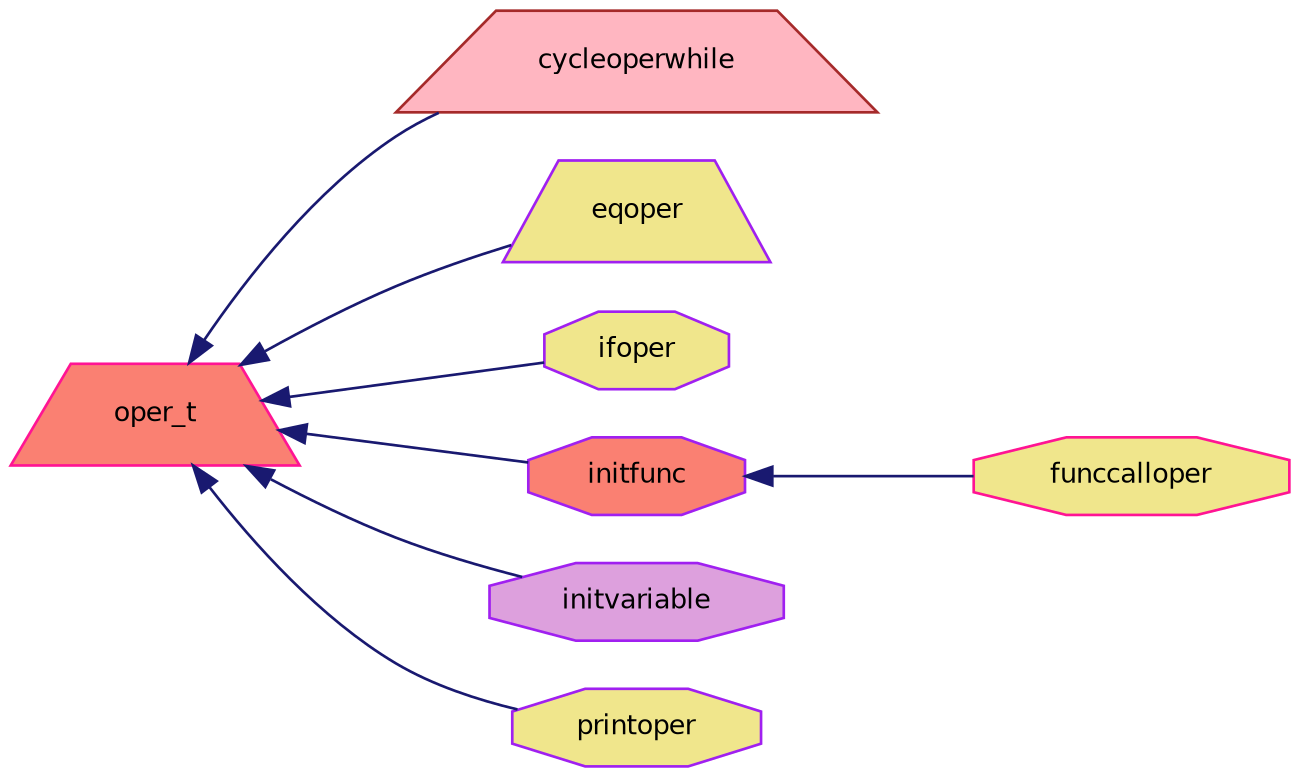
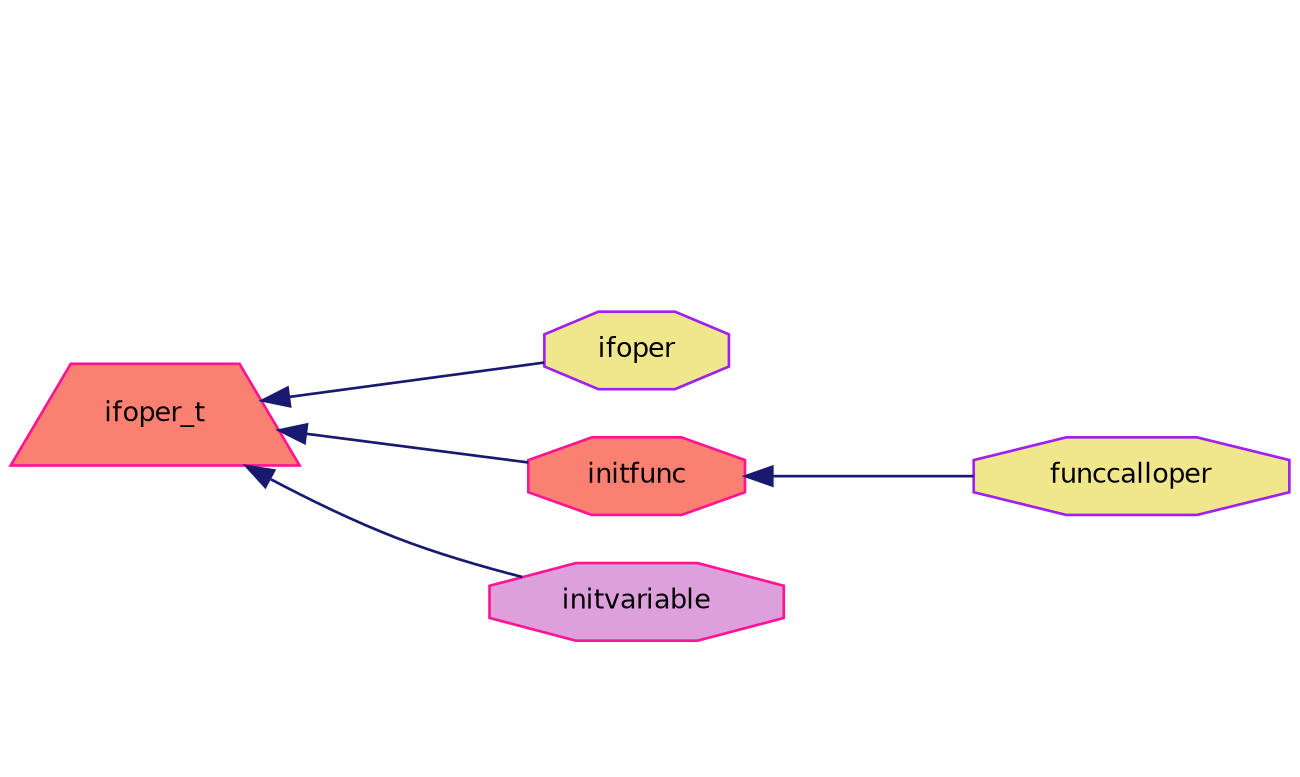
(637, 62) -> none
(637, 211) -> none
(155, 415) -> (155, 415)
(637, 476) -> (637, 476)
(1132, 476) -> (1132, 476)
(637, 602) -> (637, 602)
(637, 728) -> none
